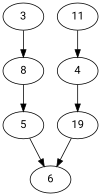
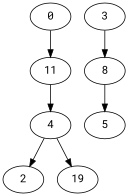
none -> (51, 17)
none -> (23, 179)
(51, 179) -> none
